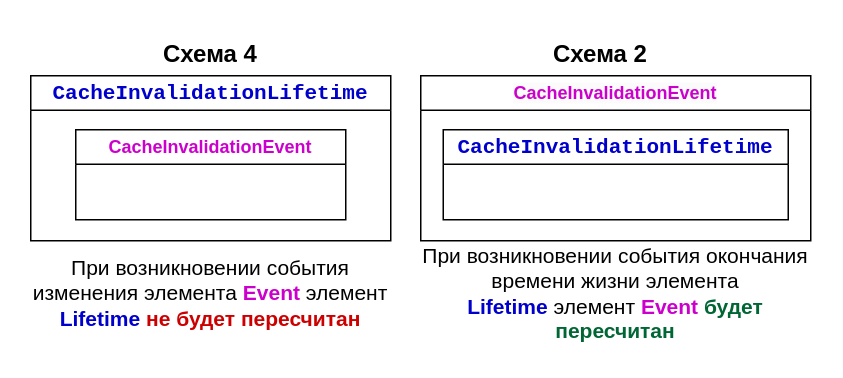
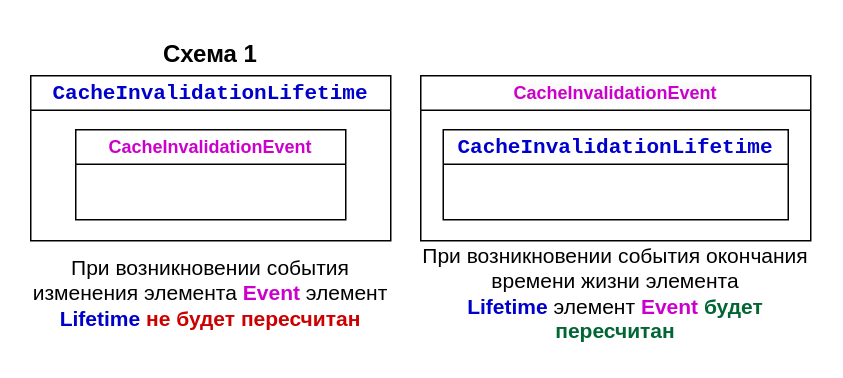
(211, 53) -> (211, 53)
(601, 53) -> none
